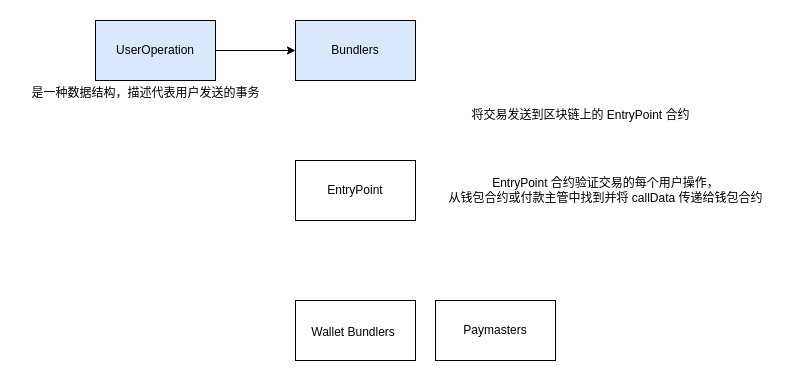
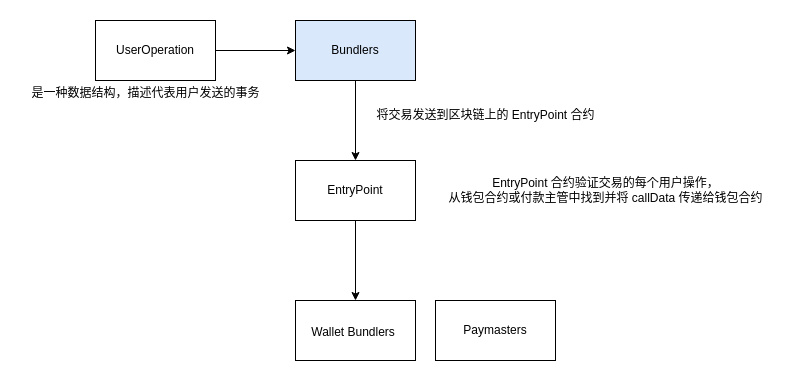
(156, 51) -> (156, 51)
(581, 116) -> (486, 116)
none -> (356, 117)
none -> (356, 257)
